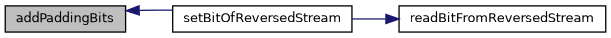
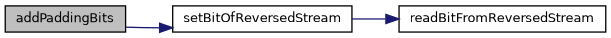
(156, 10) -> (143, 28)
